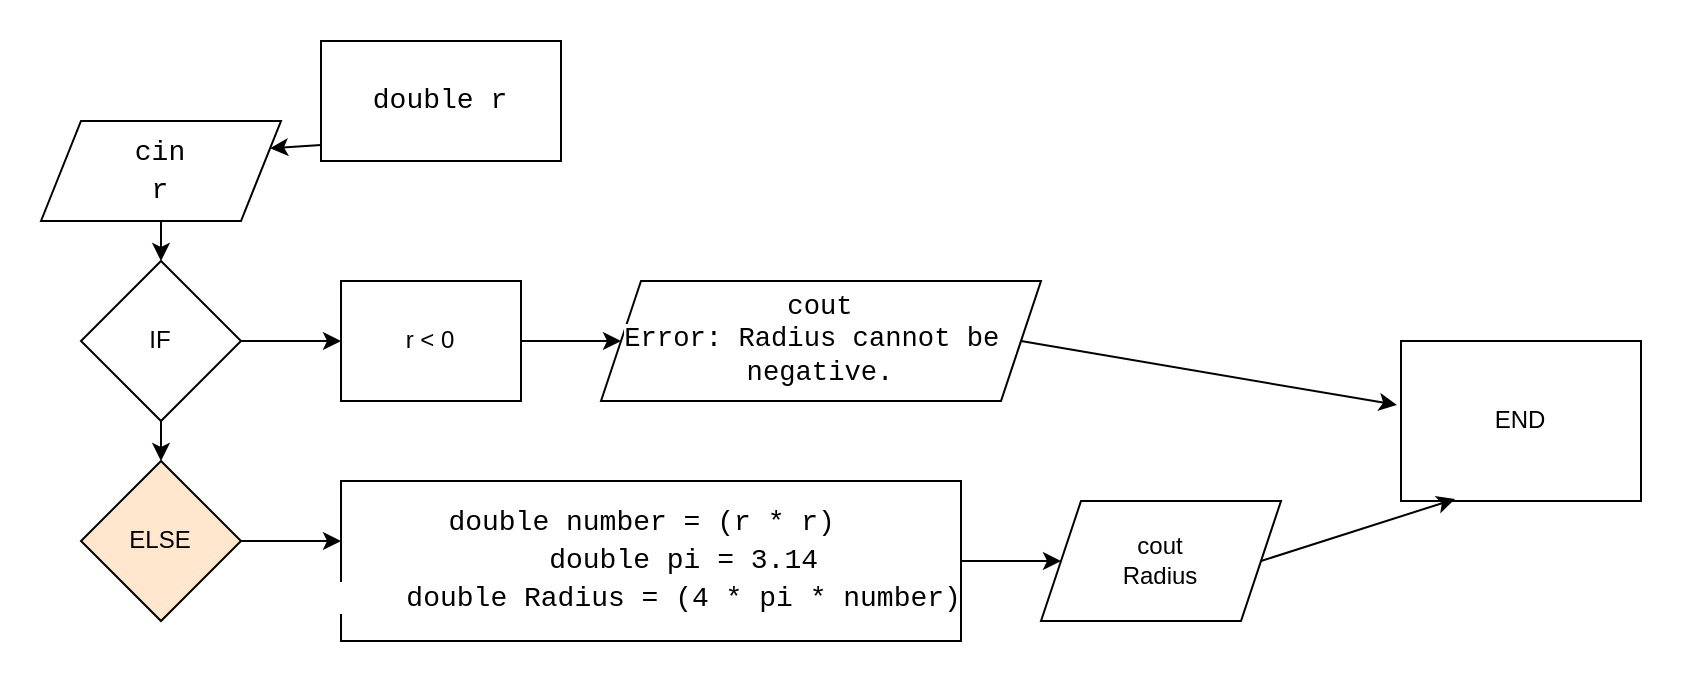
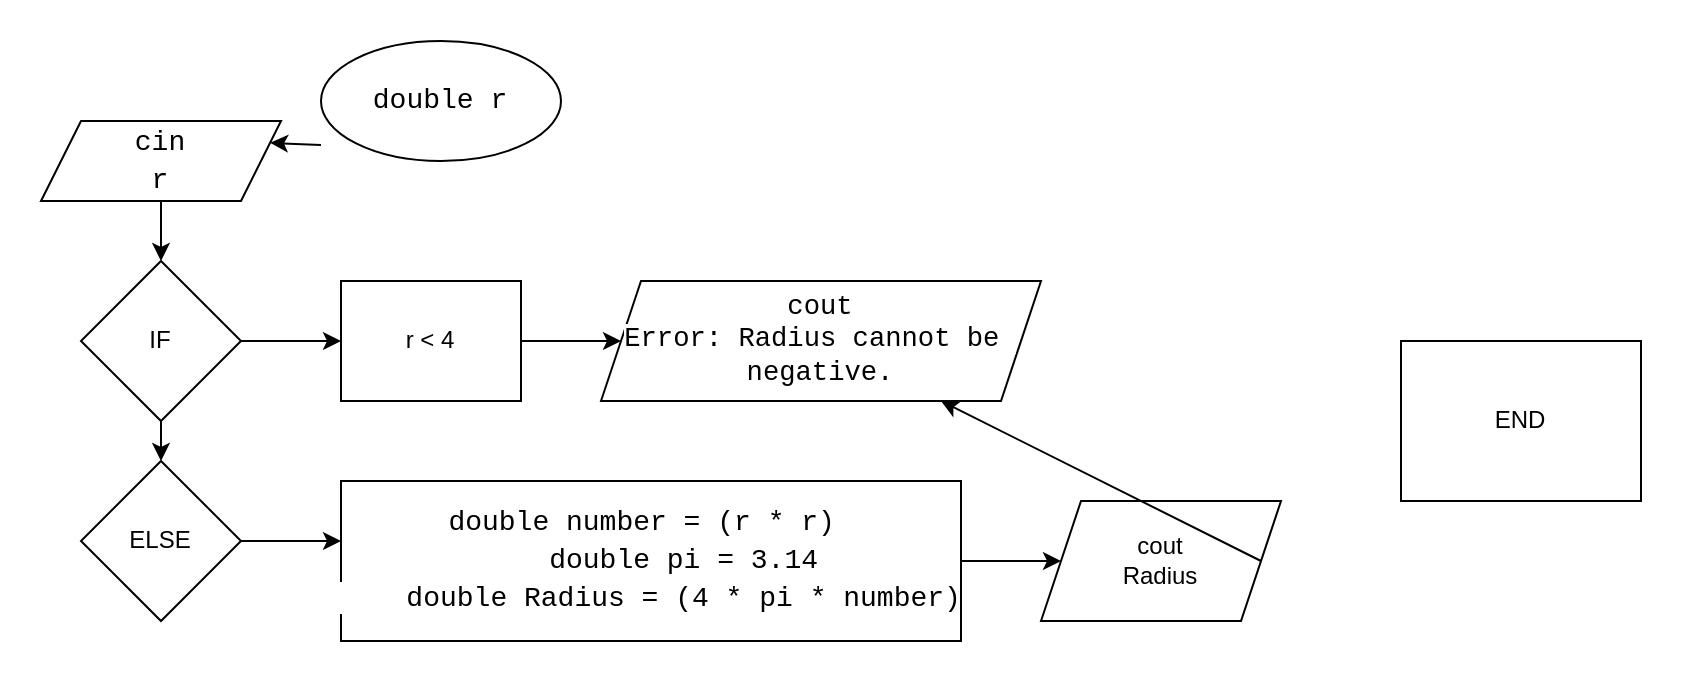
(441, 101) -> (441, 101)
(161, 171) -> (161, 161)
(431, 341) -> (431, 341)
(1203, 372) -> none
(1352, 532) -> (1107, 484)
(161, 541) -> (161, 541)
